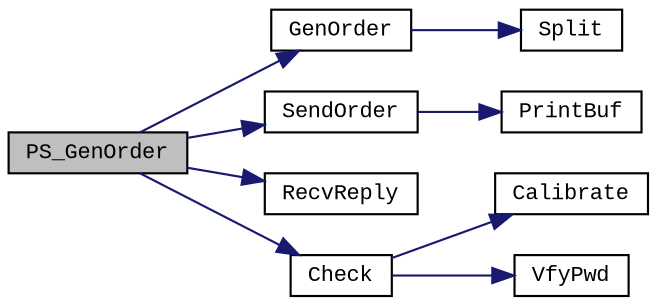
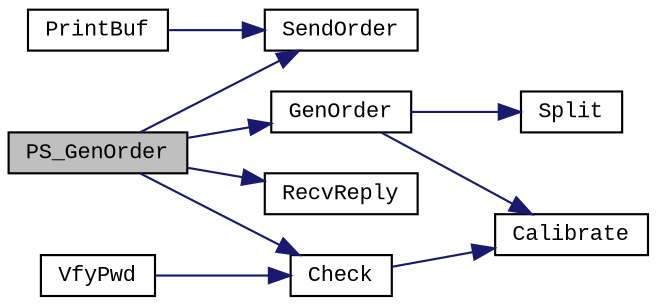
(449, 112) -> (205, 30)
none -> (447, 168)
(442, 276) -> (212, 276)
